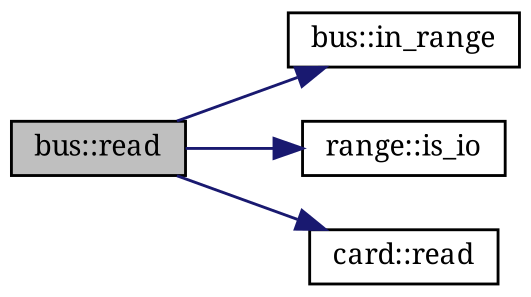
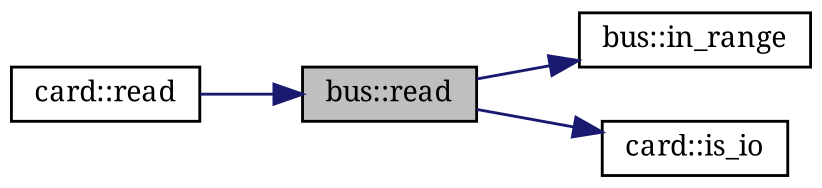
(404, 148) -> (695, 148)
(237, 198) -> (237, 94)
